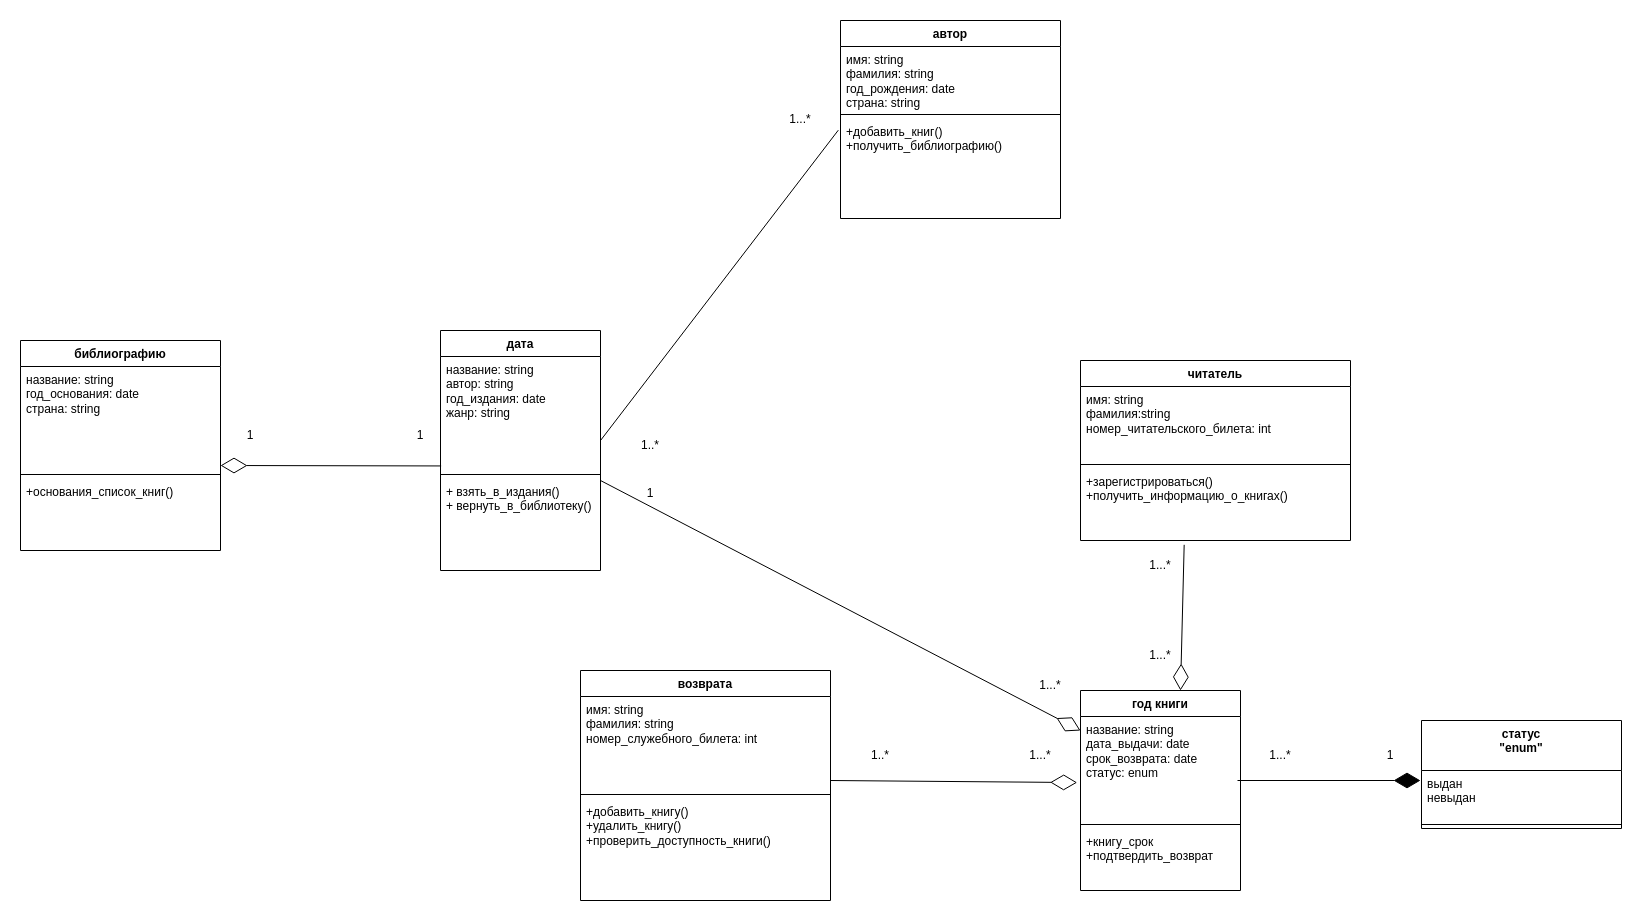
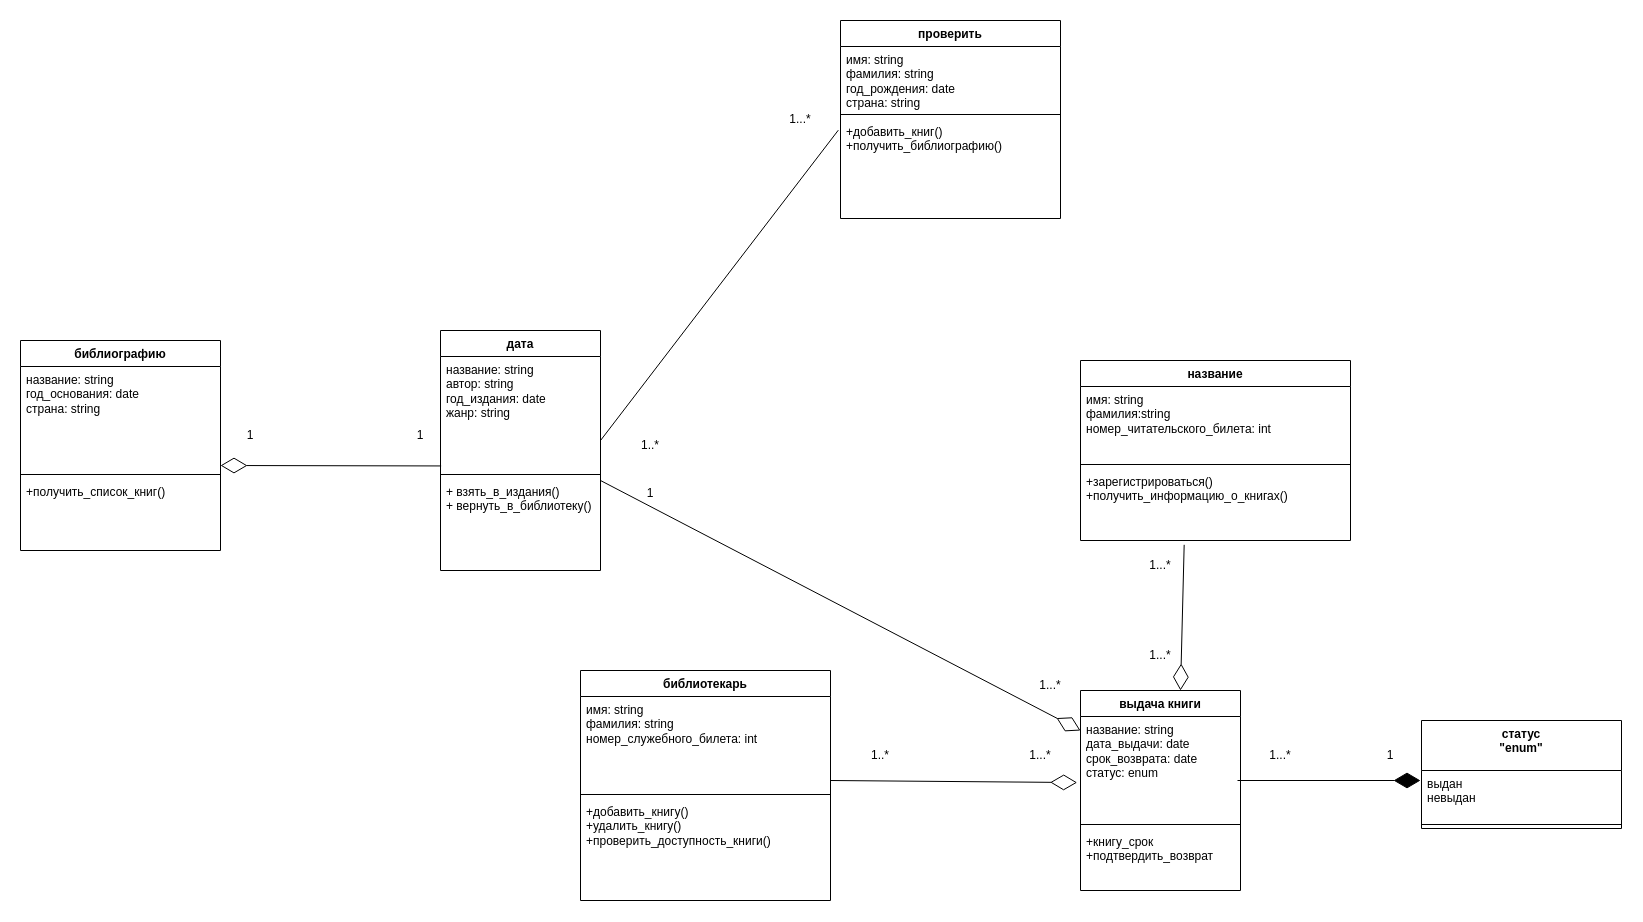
(951, 35) -> (951, 35)
(1216, 375) -> (1216, 375)
(107, 493) -> (104, 493)
(706, 685) -> (706, 685)
(1161, 705) -> (1161, 705)
